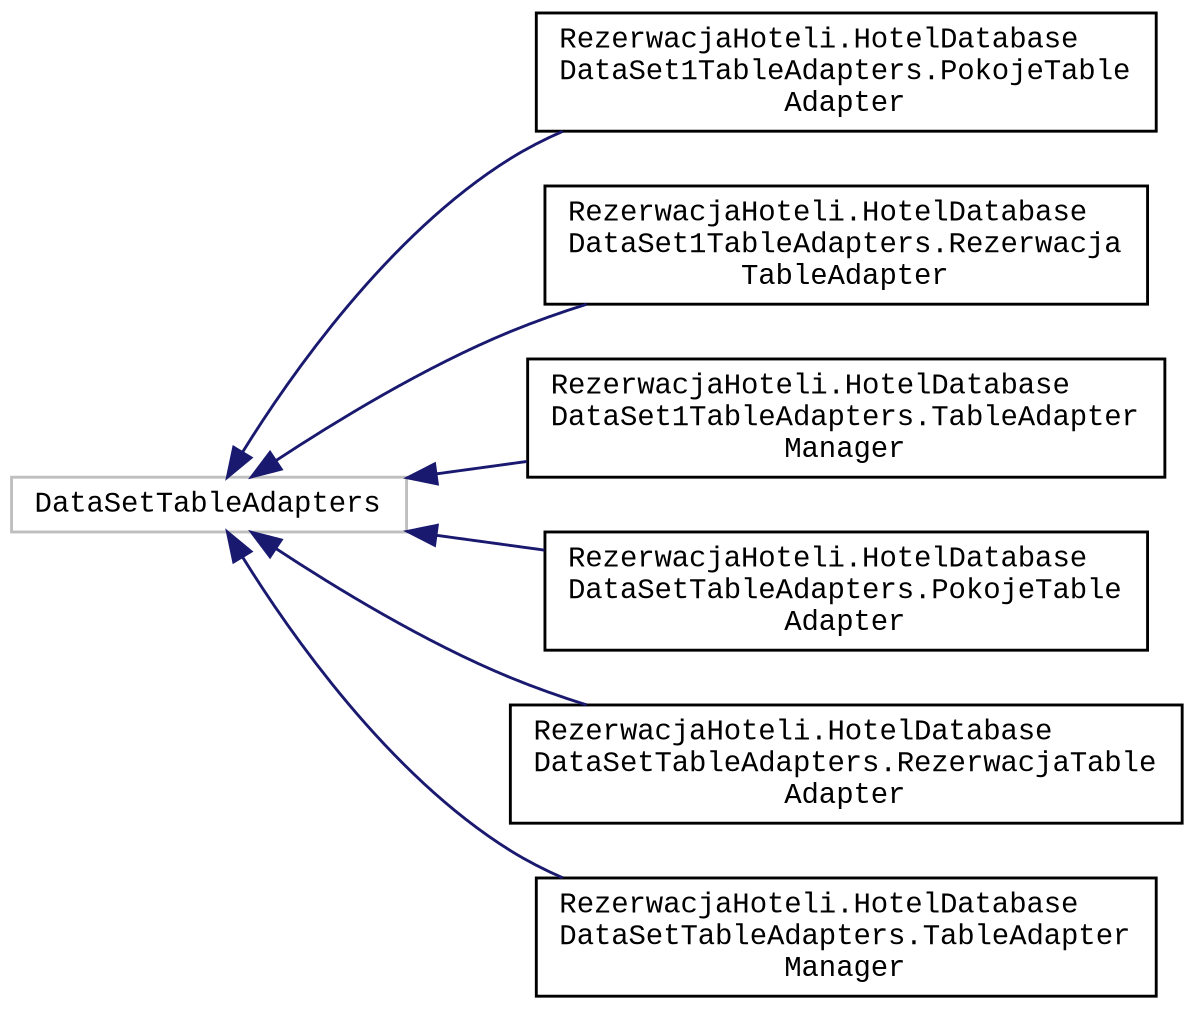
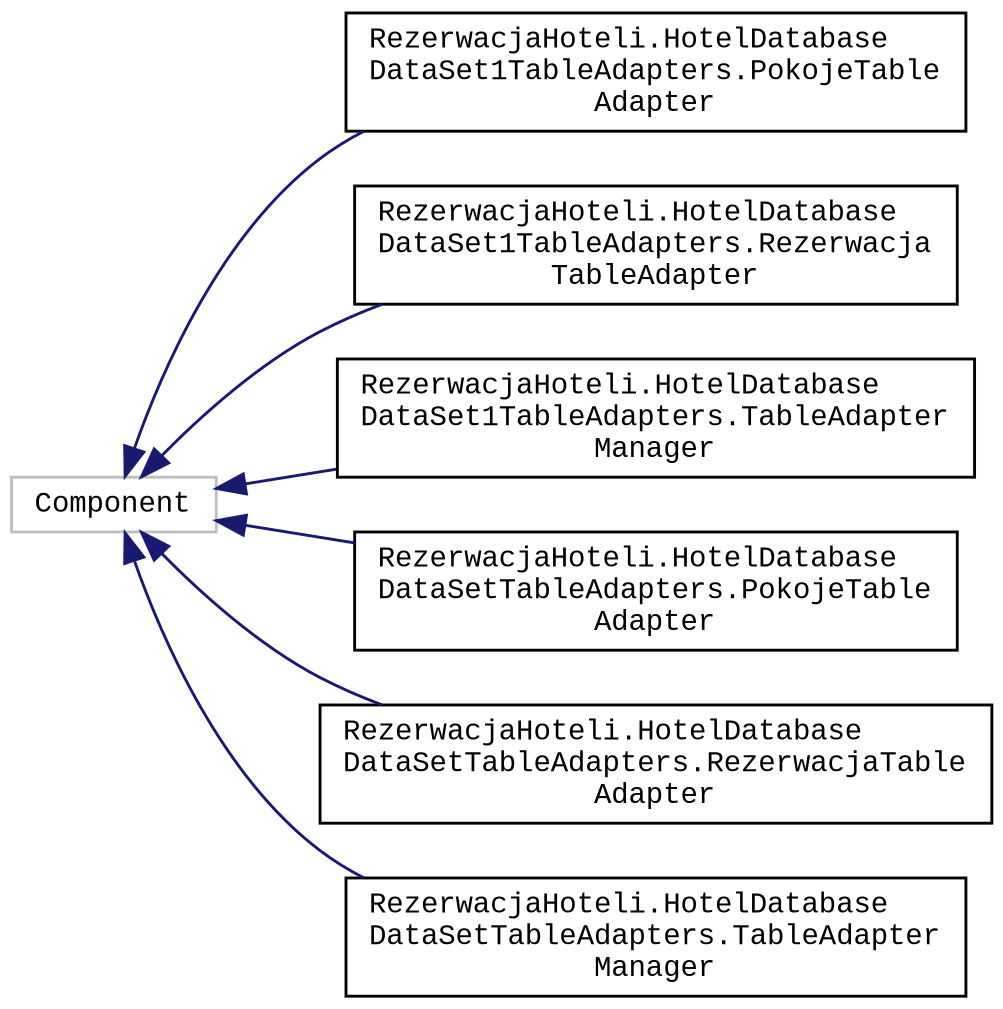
(209, 505) -> (114, 505)
